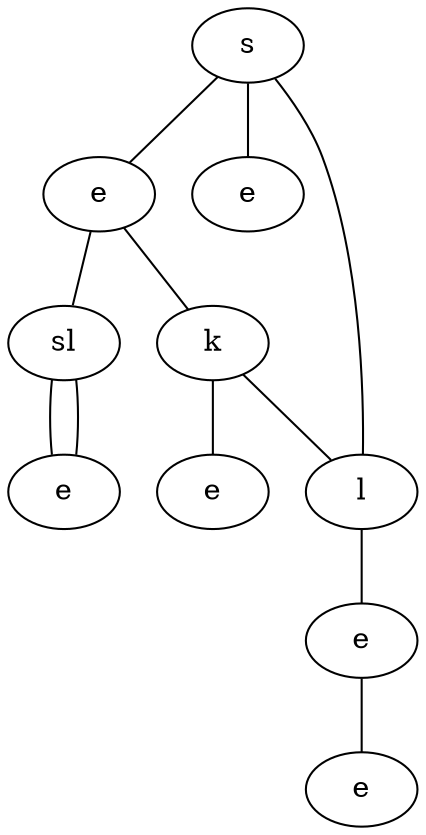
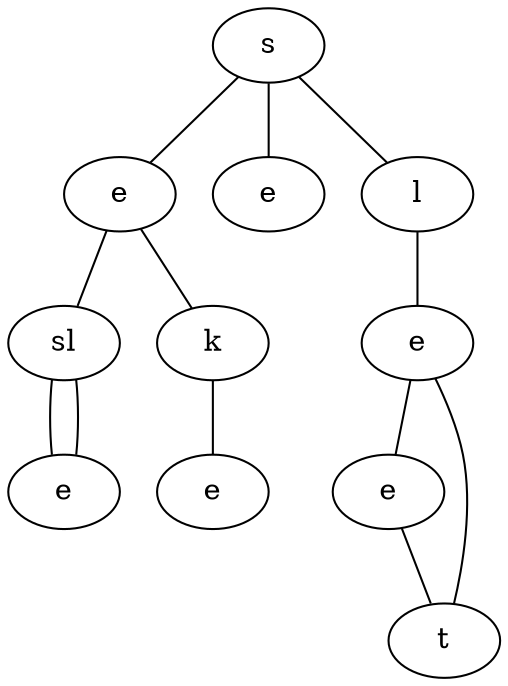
(287, 417) -> none
none -> (444, 641)
